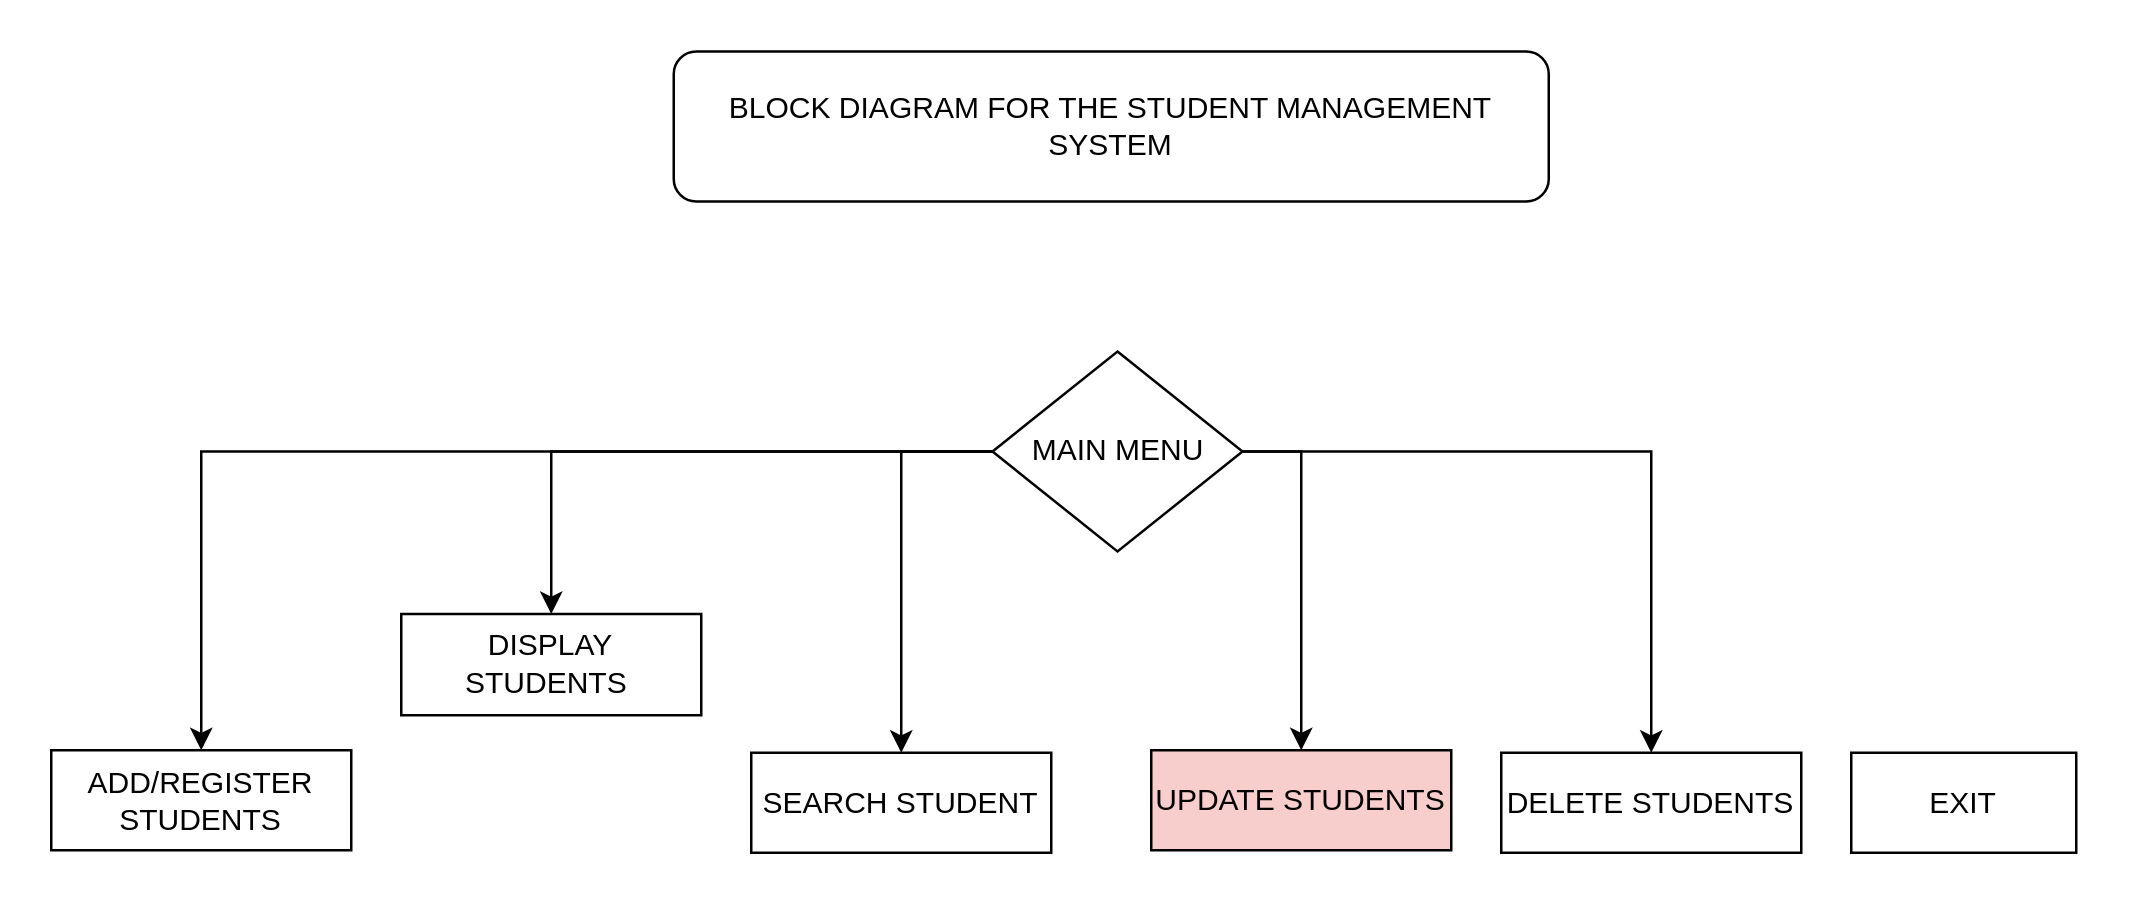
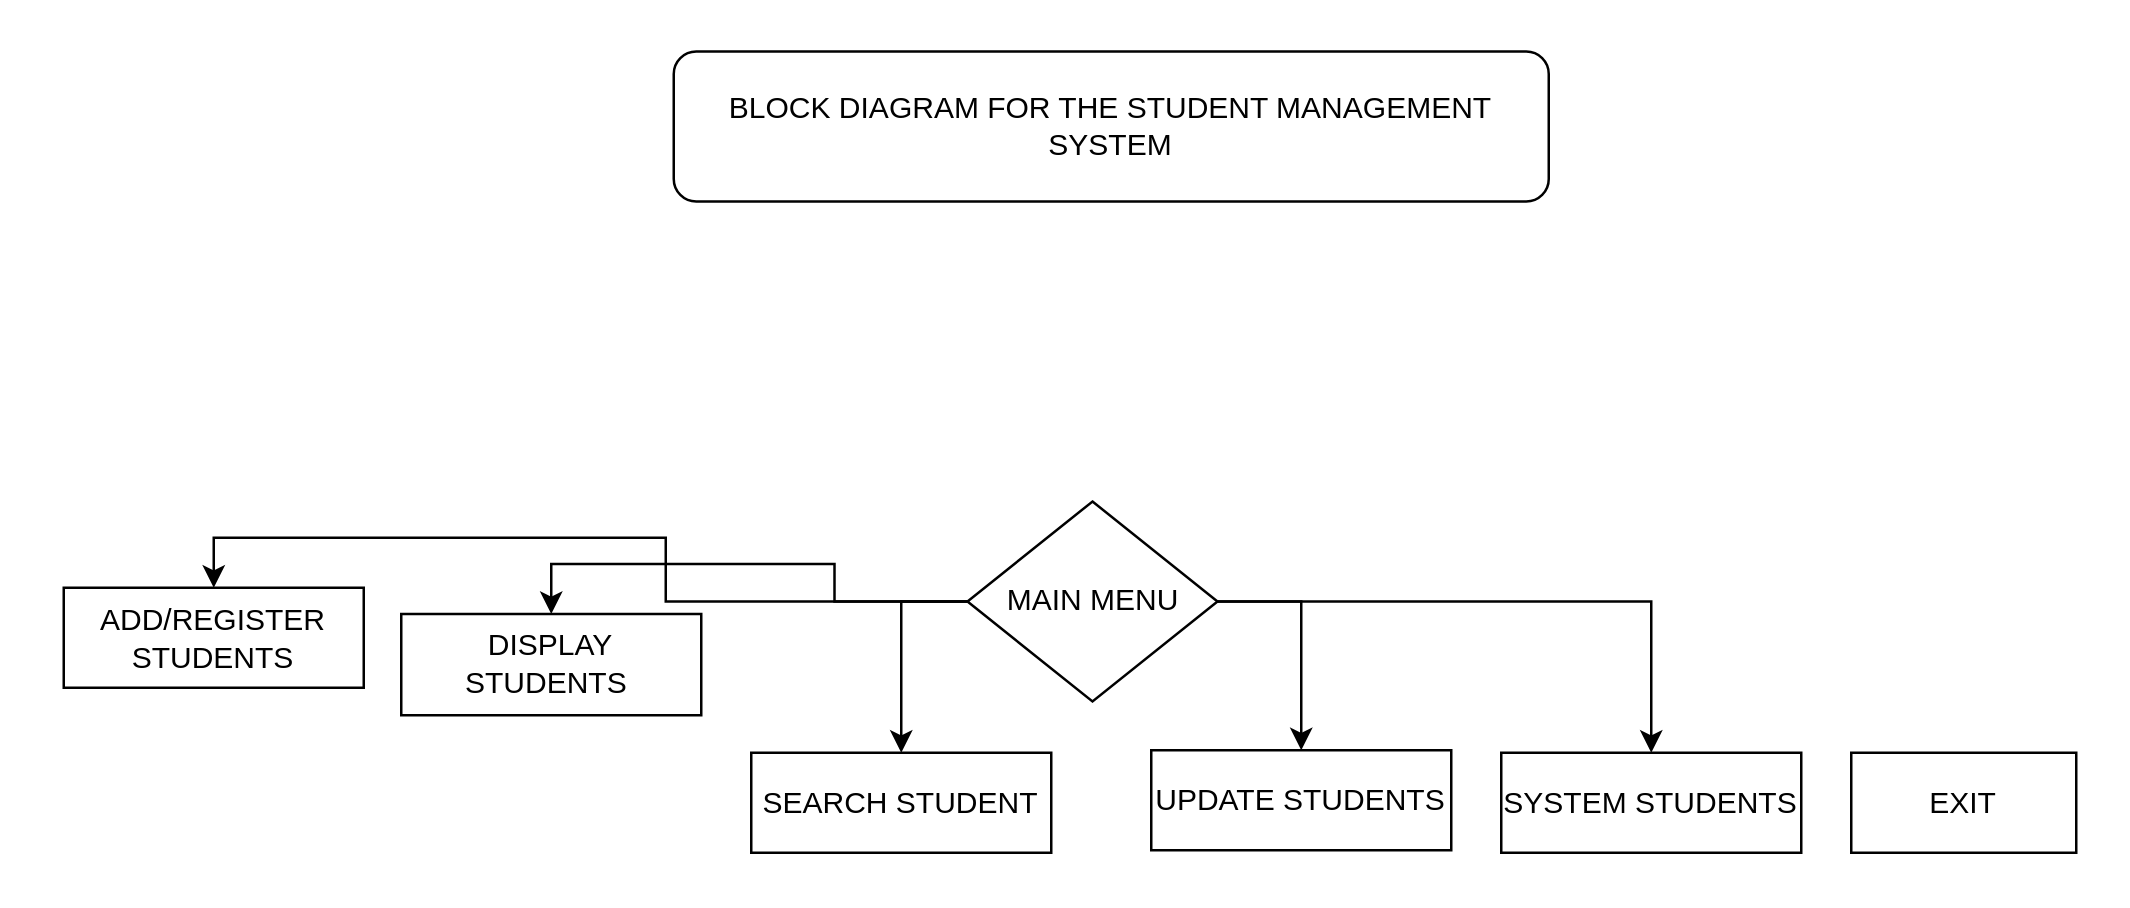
(1118, 451) -> (1093, 601)
(201, 800) -> (214, 638)
(1301, 800) -> (1301, 800)
(1651, 804) -> (1651, 804)
